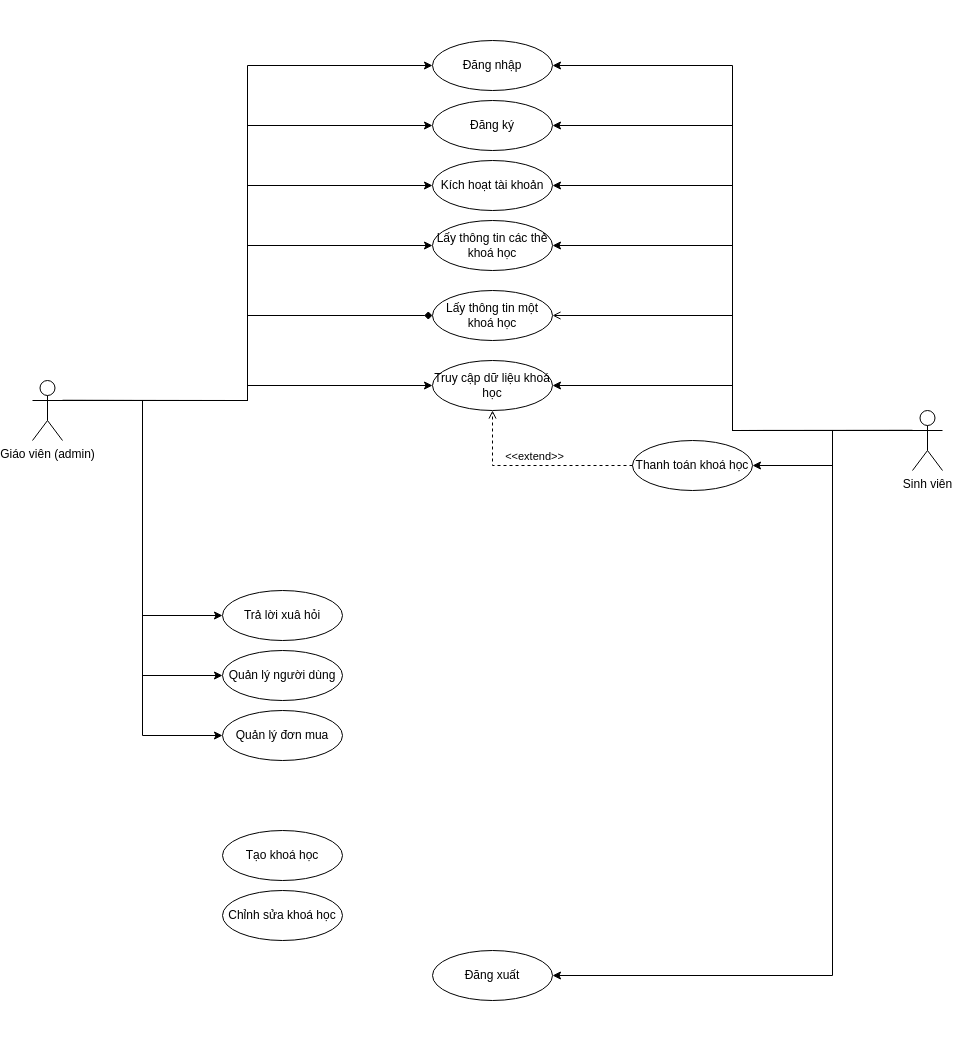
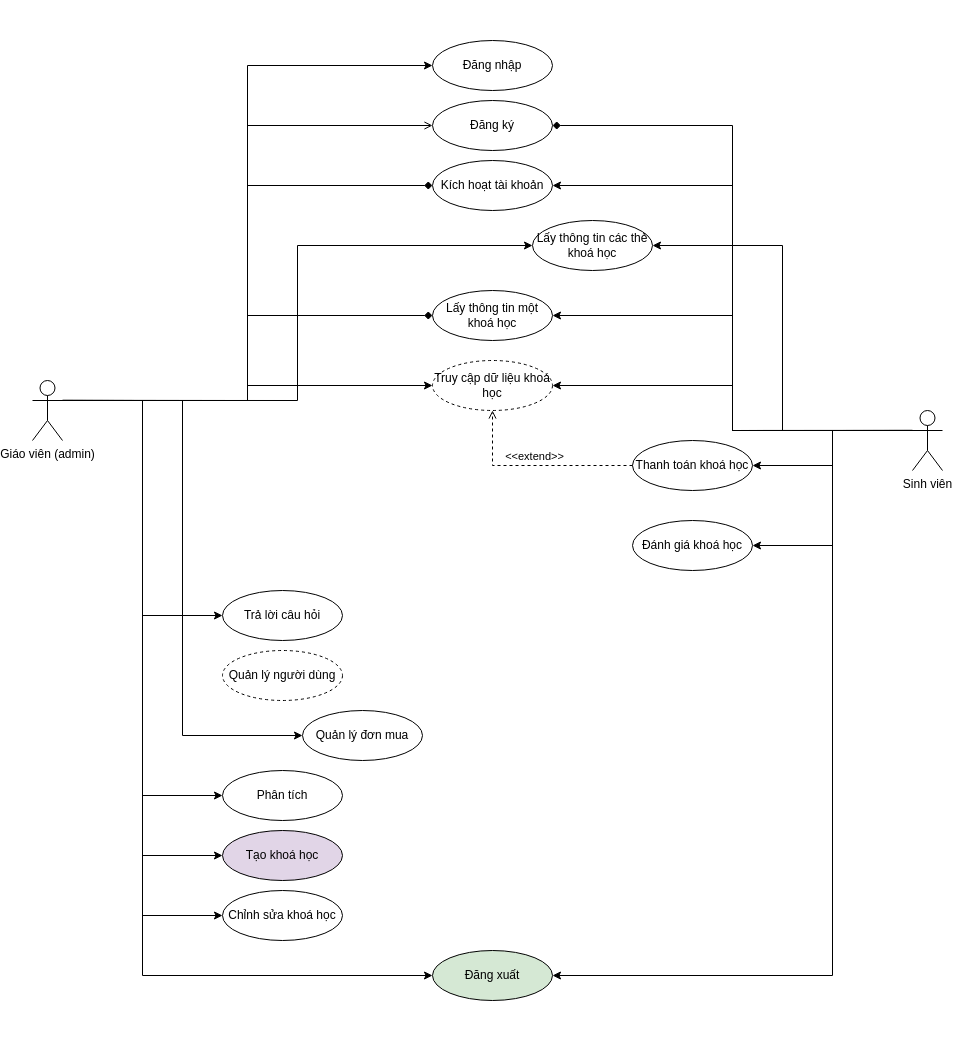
(674, 66) -> none
(424, 126) -> (425, 126)
(561, 126) -> (561, 126)
(424, 186) -> (423, 186)
(493, 246) -> (593, 246)
(559, 316) -> (561, 316)
(493, 386) -> (493, 386)
none -> (693, 546)
none -> (795, 546)
(283, 616) -> (283, 616)
(180, 676) -> none
(283, 676) -> (283, 676)
(283, 736) -> (363, 736)
none -> (180, 796)
none -> (283, 796)
none -> (180, 856)
(283, 856) -> (283, 856)
none -> (180, 916)
none -> (255, 976)
(493, 976) -> (493, 976)
